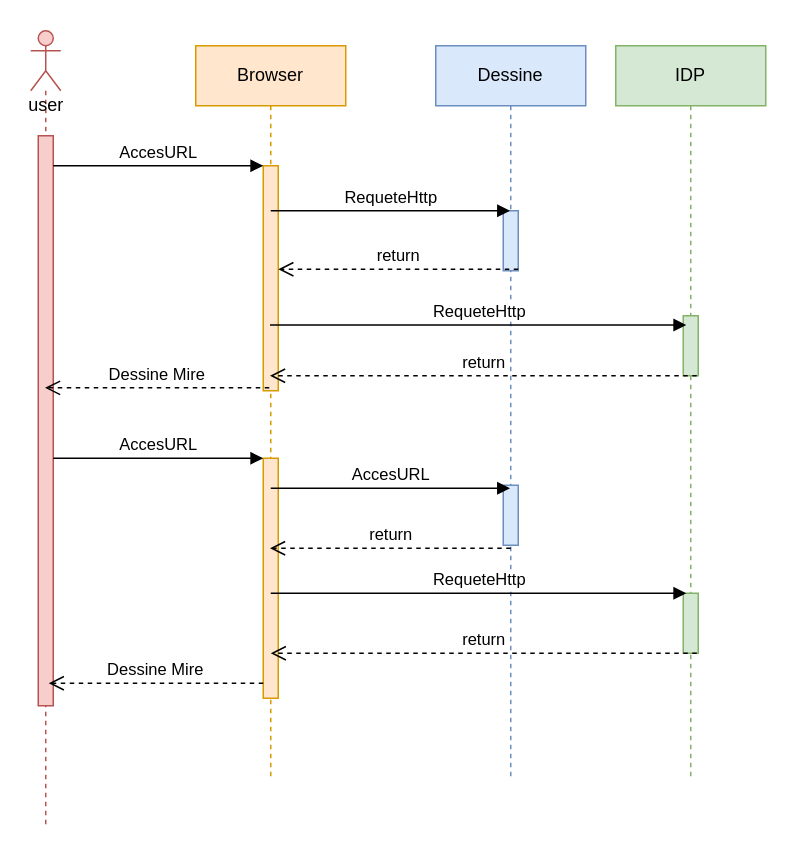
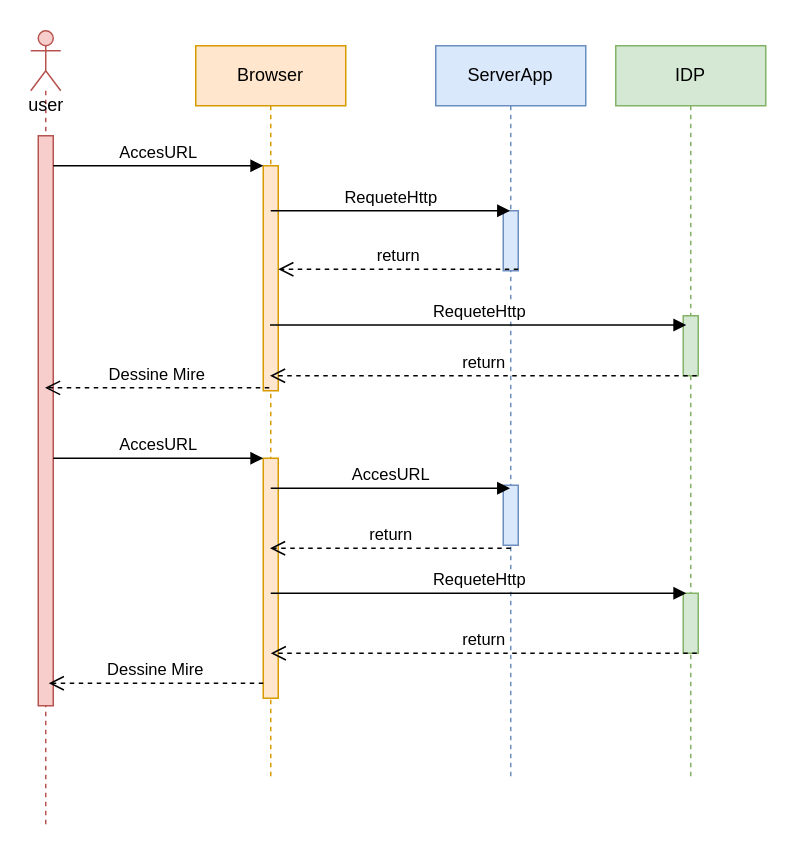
(511, 76) -> (511, 76)
